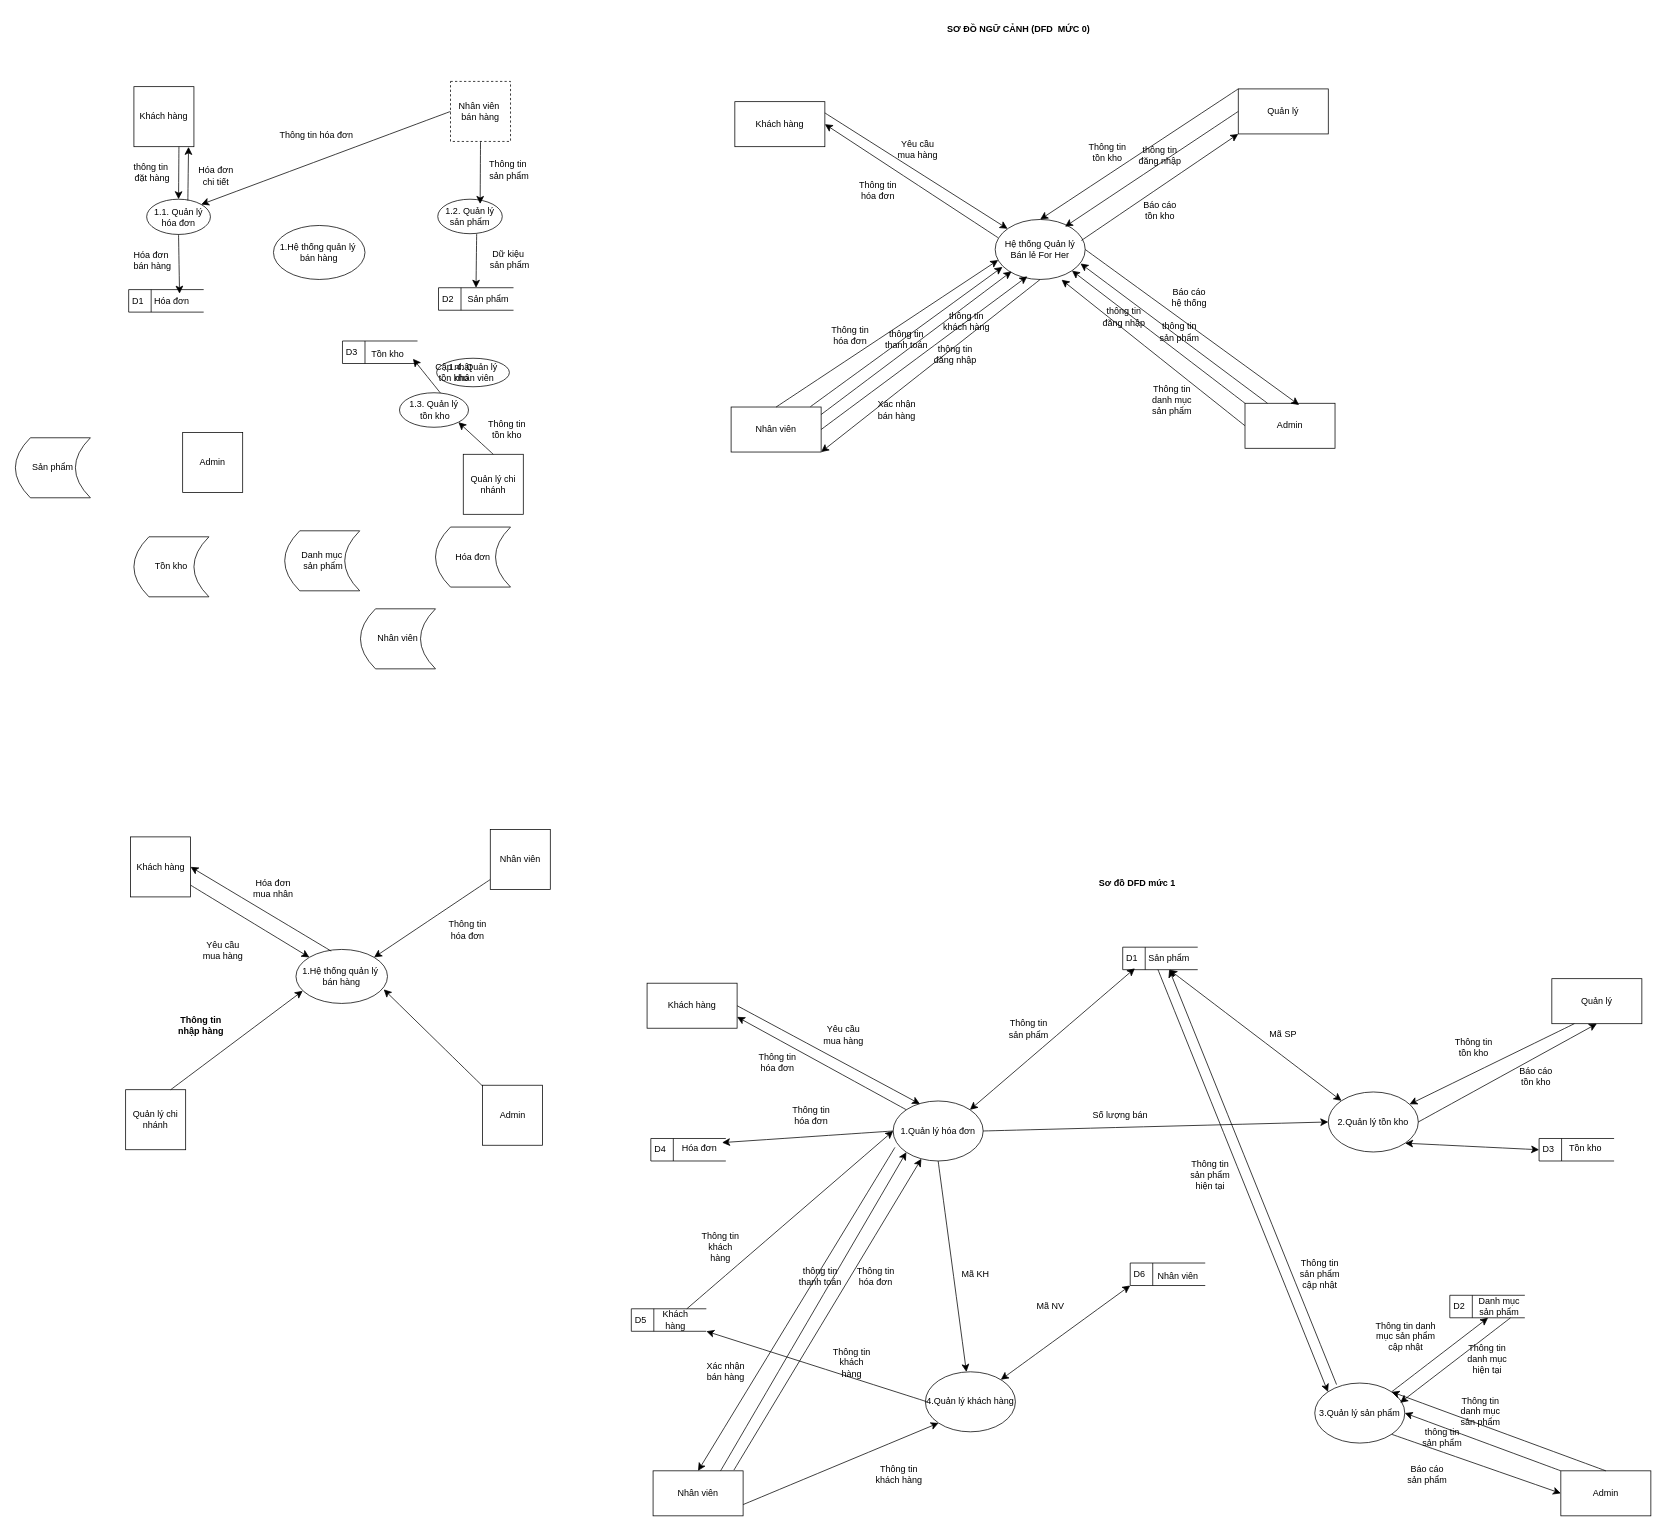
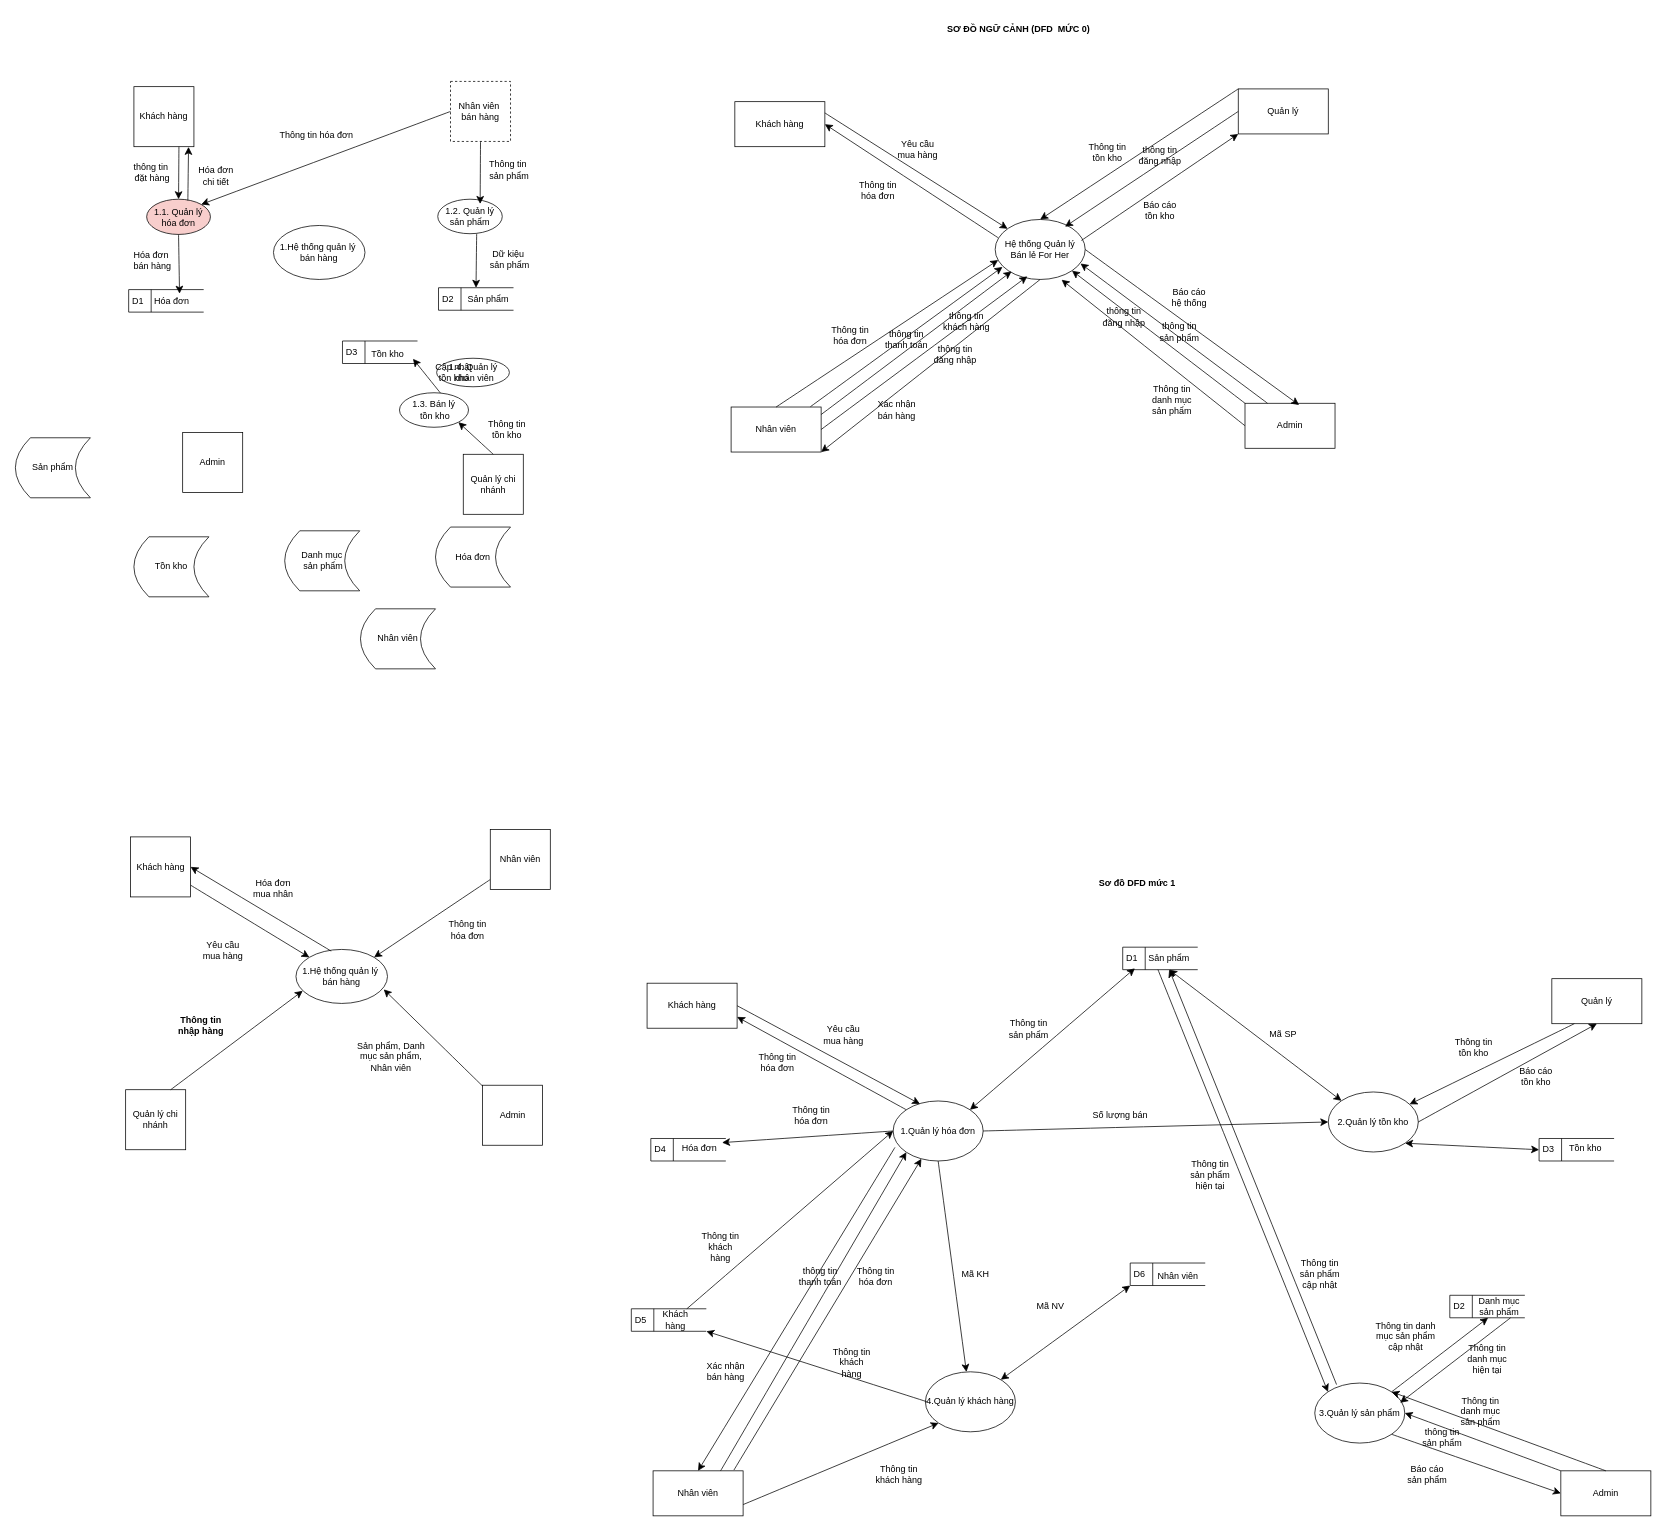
(179, 217) -> (179, 217)
(434, 410) -> (434, 410)
none -> (391, 1056)
